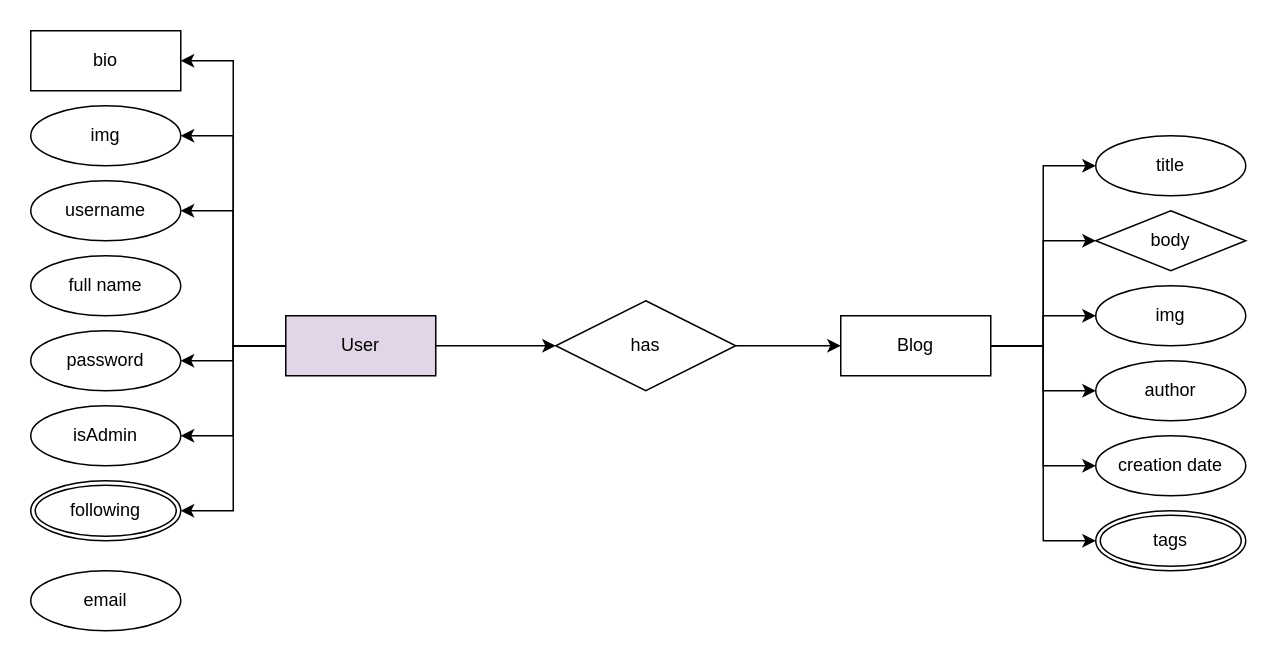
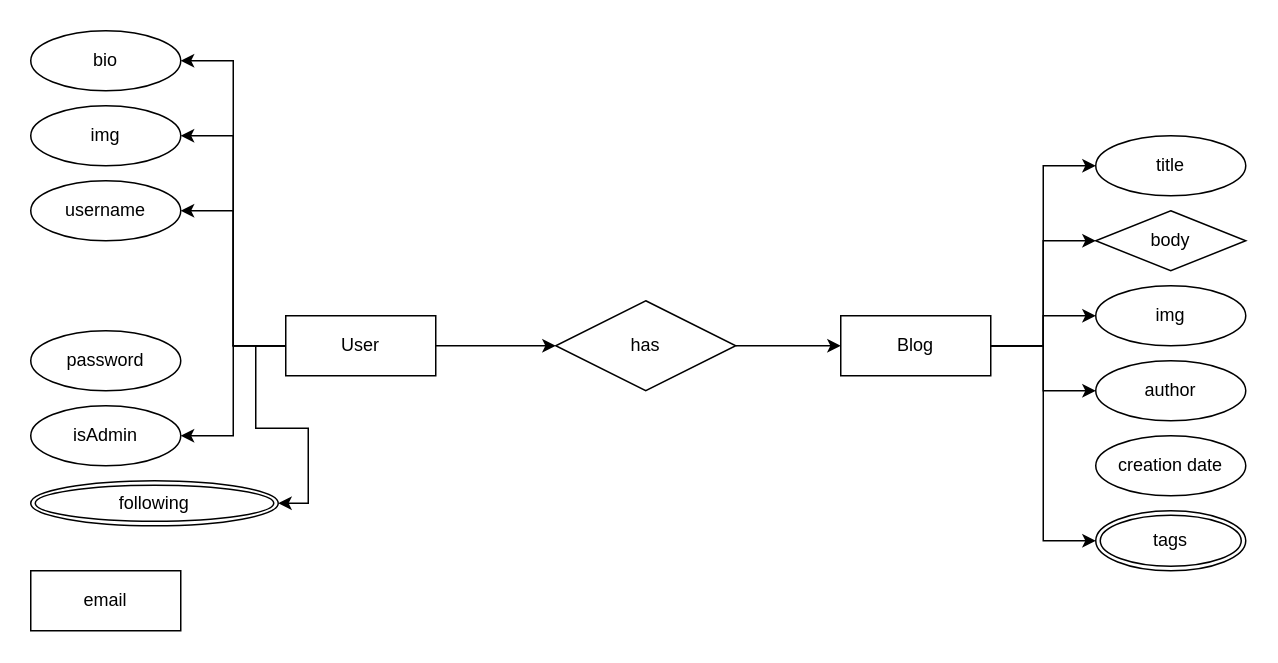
(106, 61) -> (106, 61)
(106, 286) -> none
(361, 346) -> (361, 346)
(211, 361) -> none
(1066, 466) -> none
(106, 511) -> (155, 503)
(106, 601) -> (106, 601)
